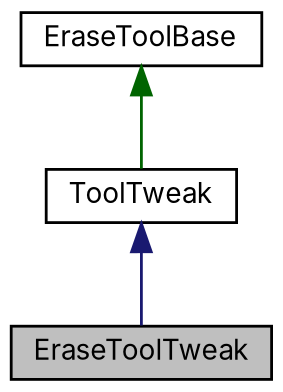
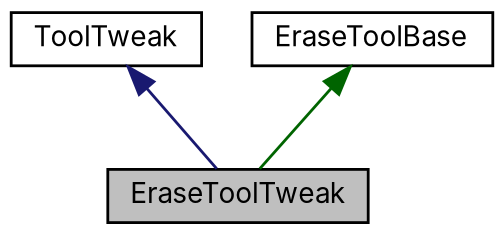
(141, 132) -> (295, 129)
